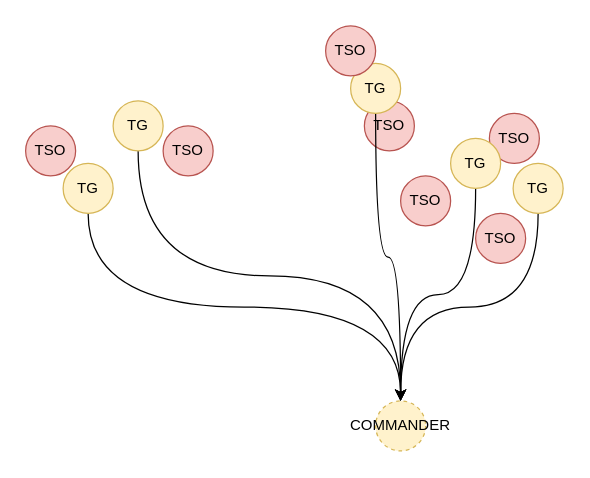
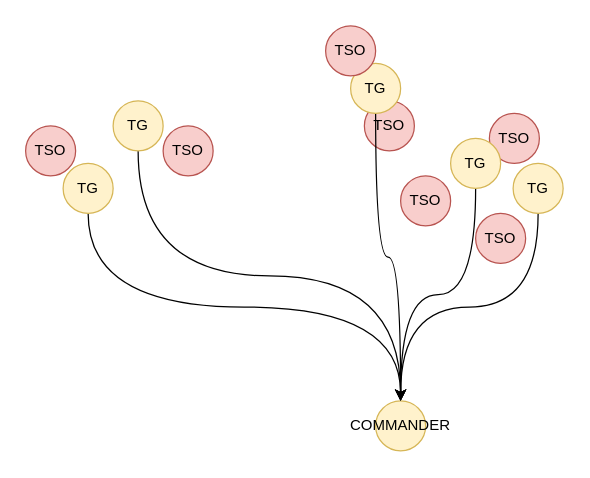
(401, 426) -> (401, 426)
